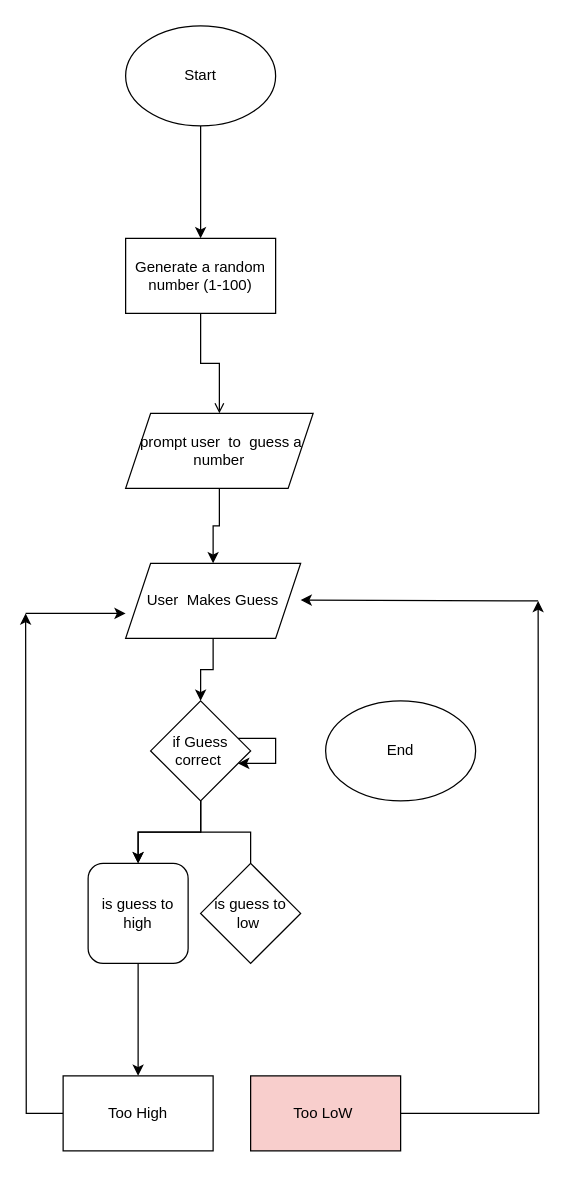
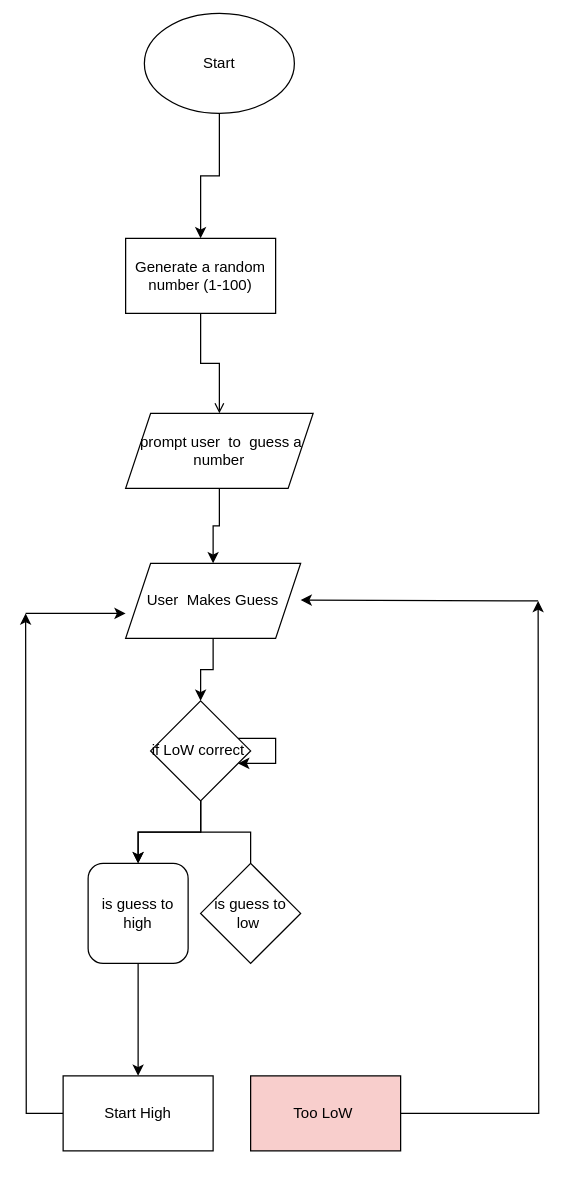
(201, 76) -> (219, 63)
(201, 751) -> (201, 751)
(401, 751) -> none
(138, 1113) -> (138, 1113)
